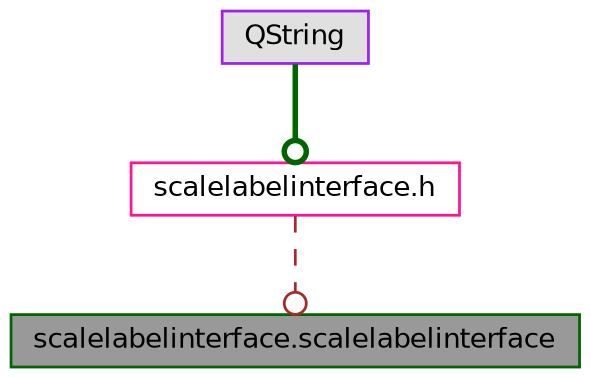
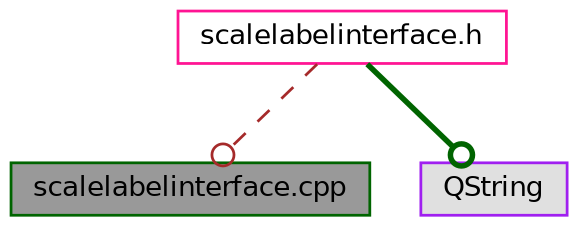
(295, 102) -> (410, 105)
(295, 341) -> (190, 189)
